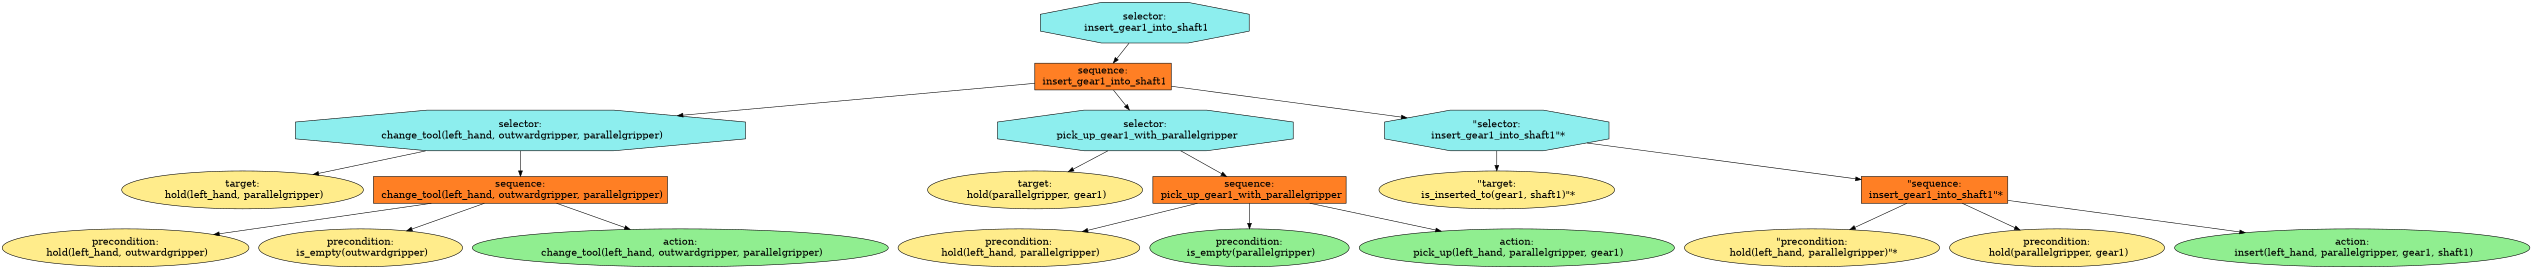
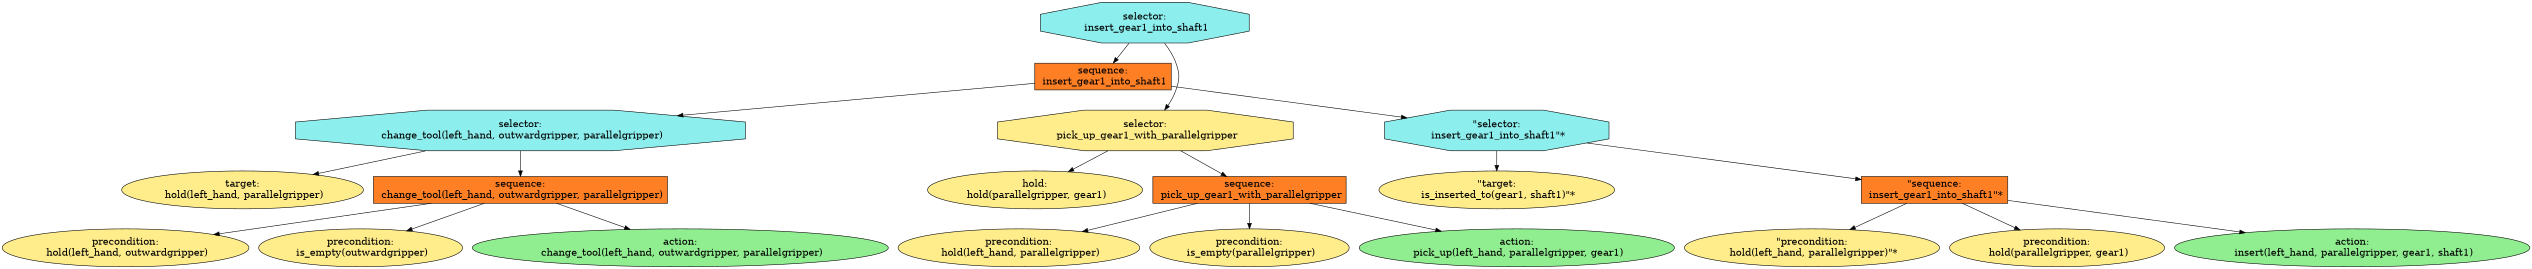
(1120, 98) -> (1179, 74)
(1145, 130) -> (1145, 130)
(1035, 190) -> (1035, 190)
(1250, 248) -> (1250, 248)
